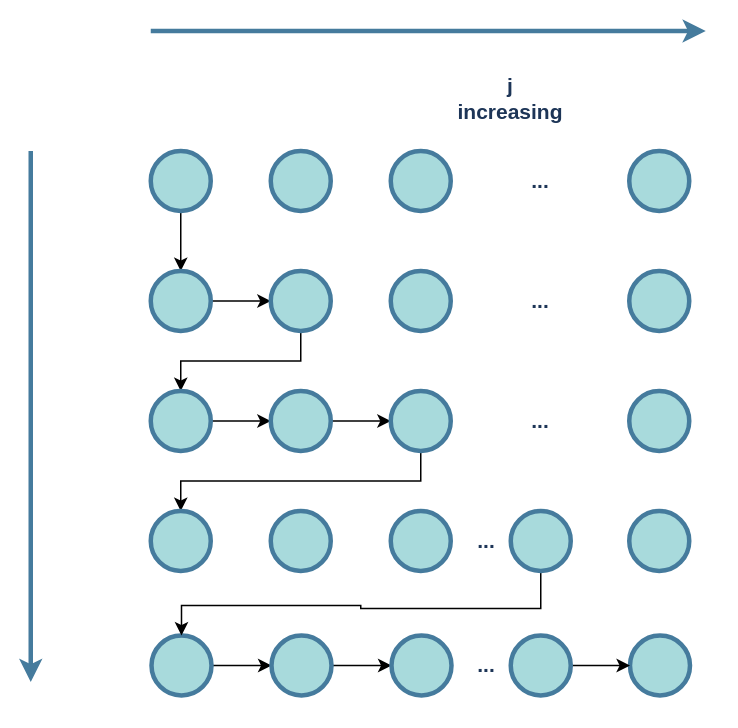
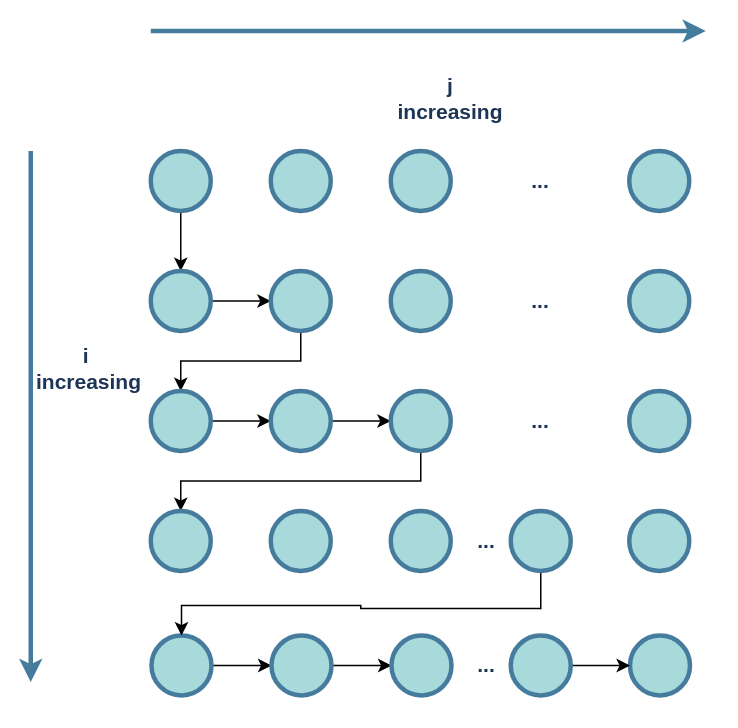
(511, 98) -> (451, 98)
none -> (89, 368)
